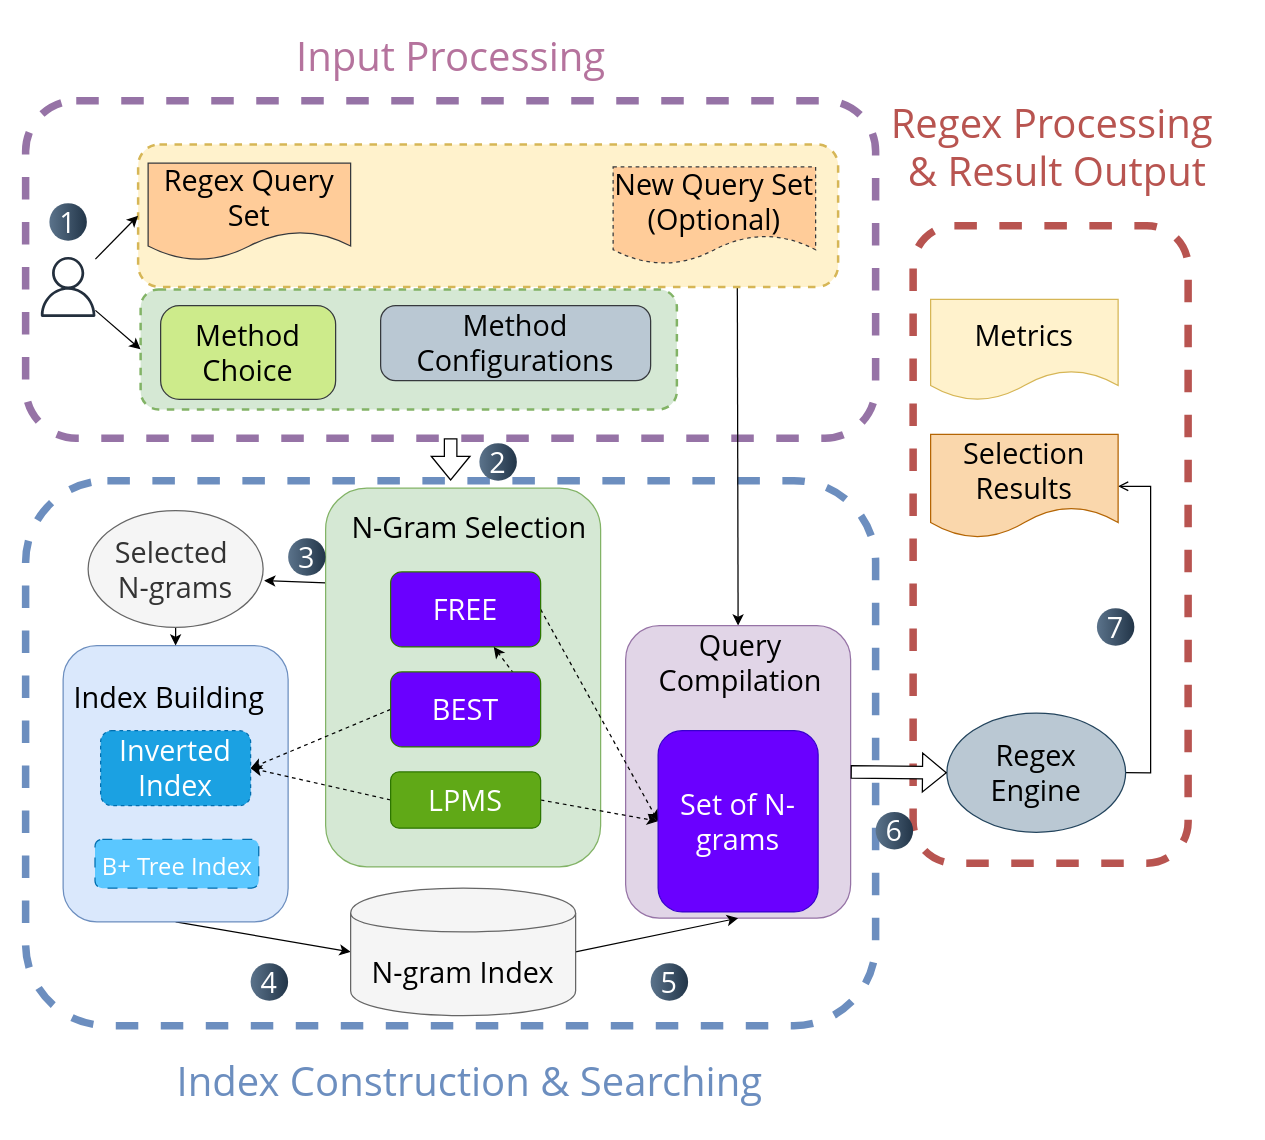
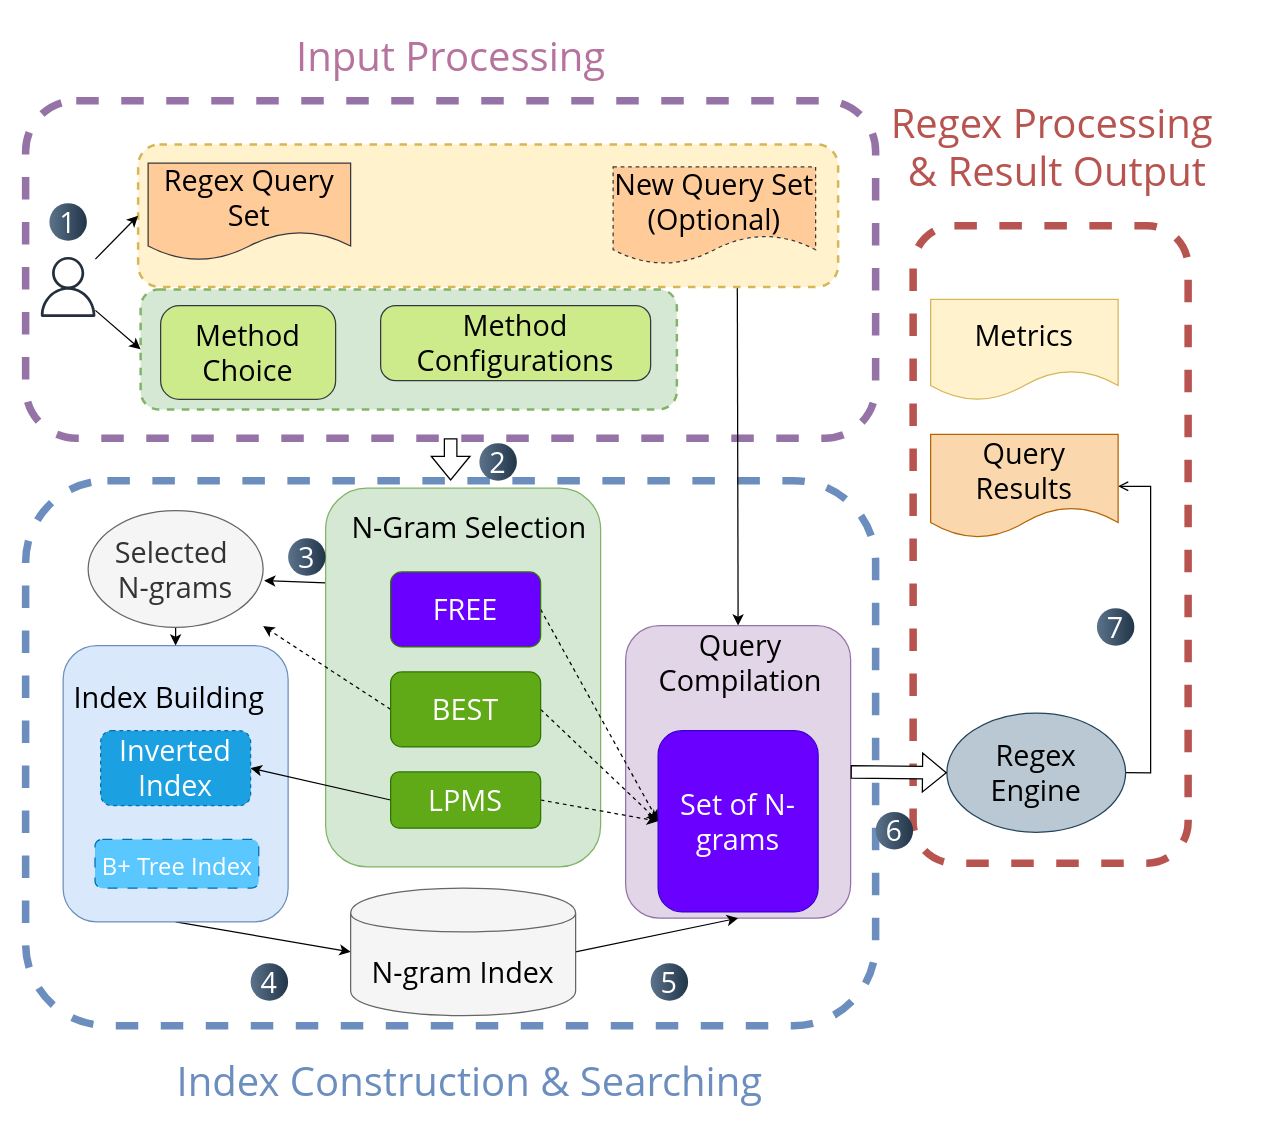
(516, 343) -> (516, 343)
(1024, 471) -> (1024, 471)
(520, 681) -> (596, 762)
(466, 709) -> (466, 709)
(325, 737) -> (330, 670)
(323, 785) -> (323, 785)
